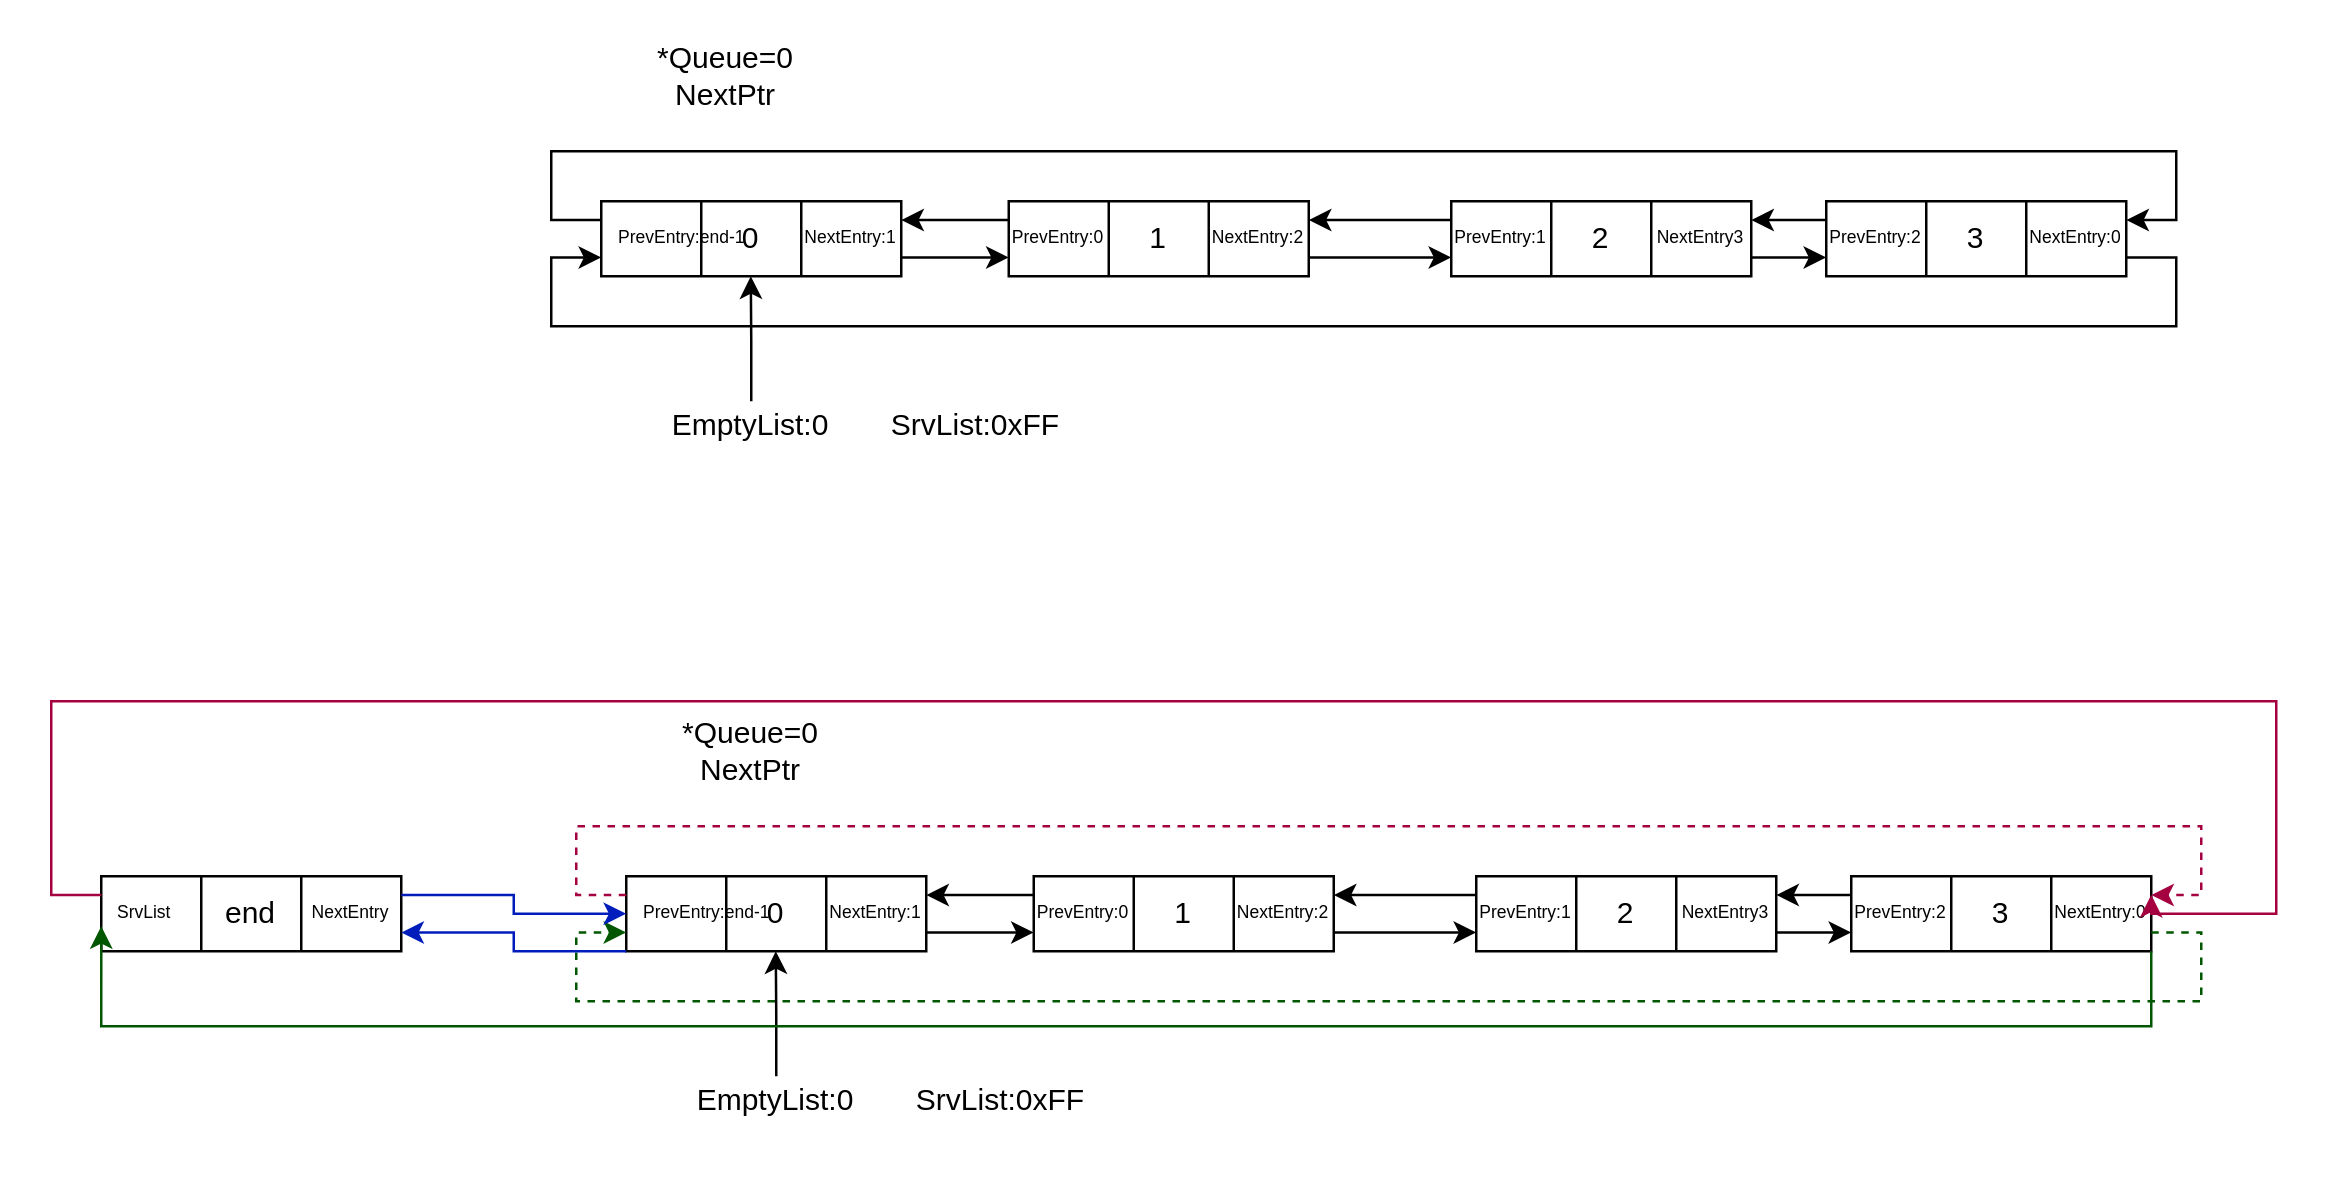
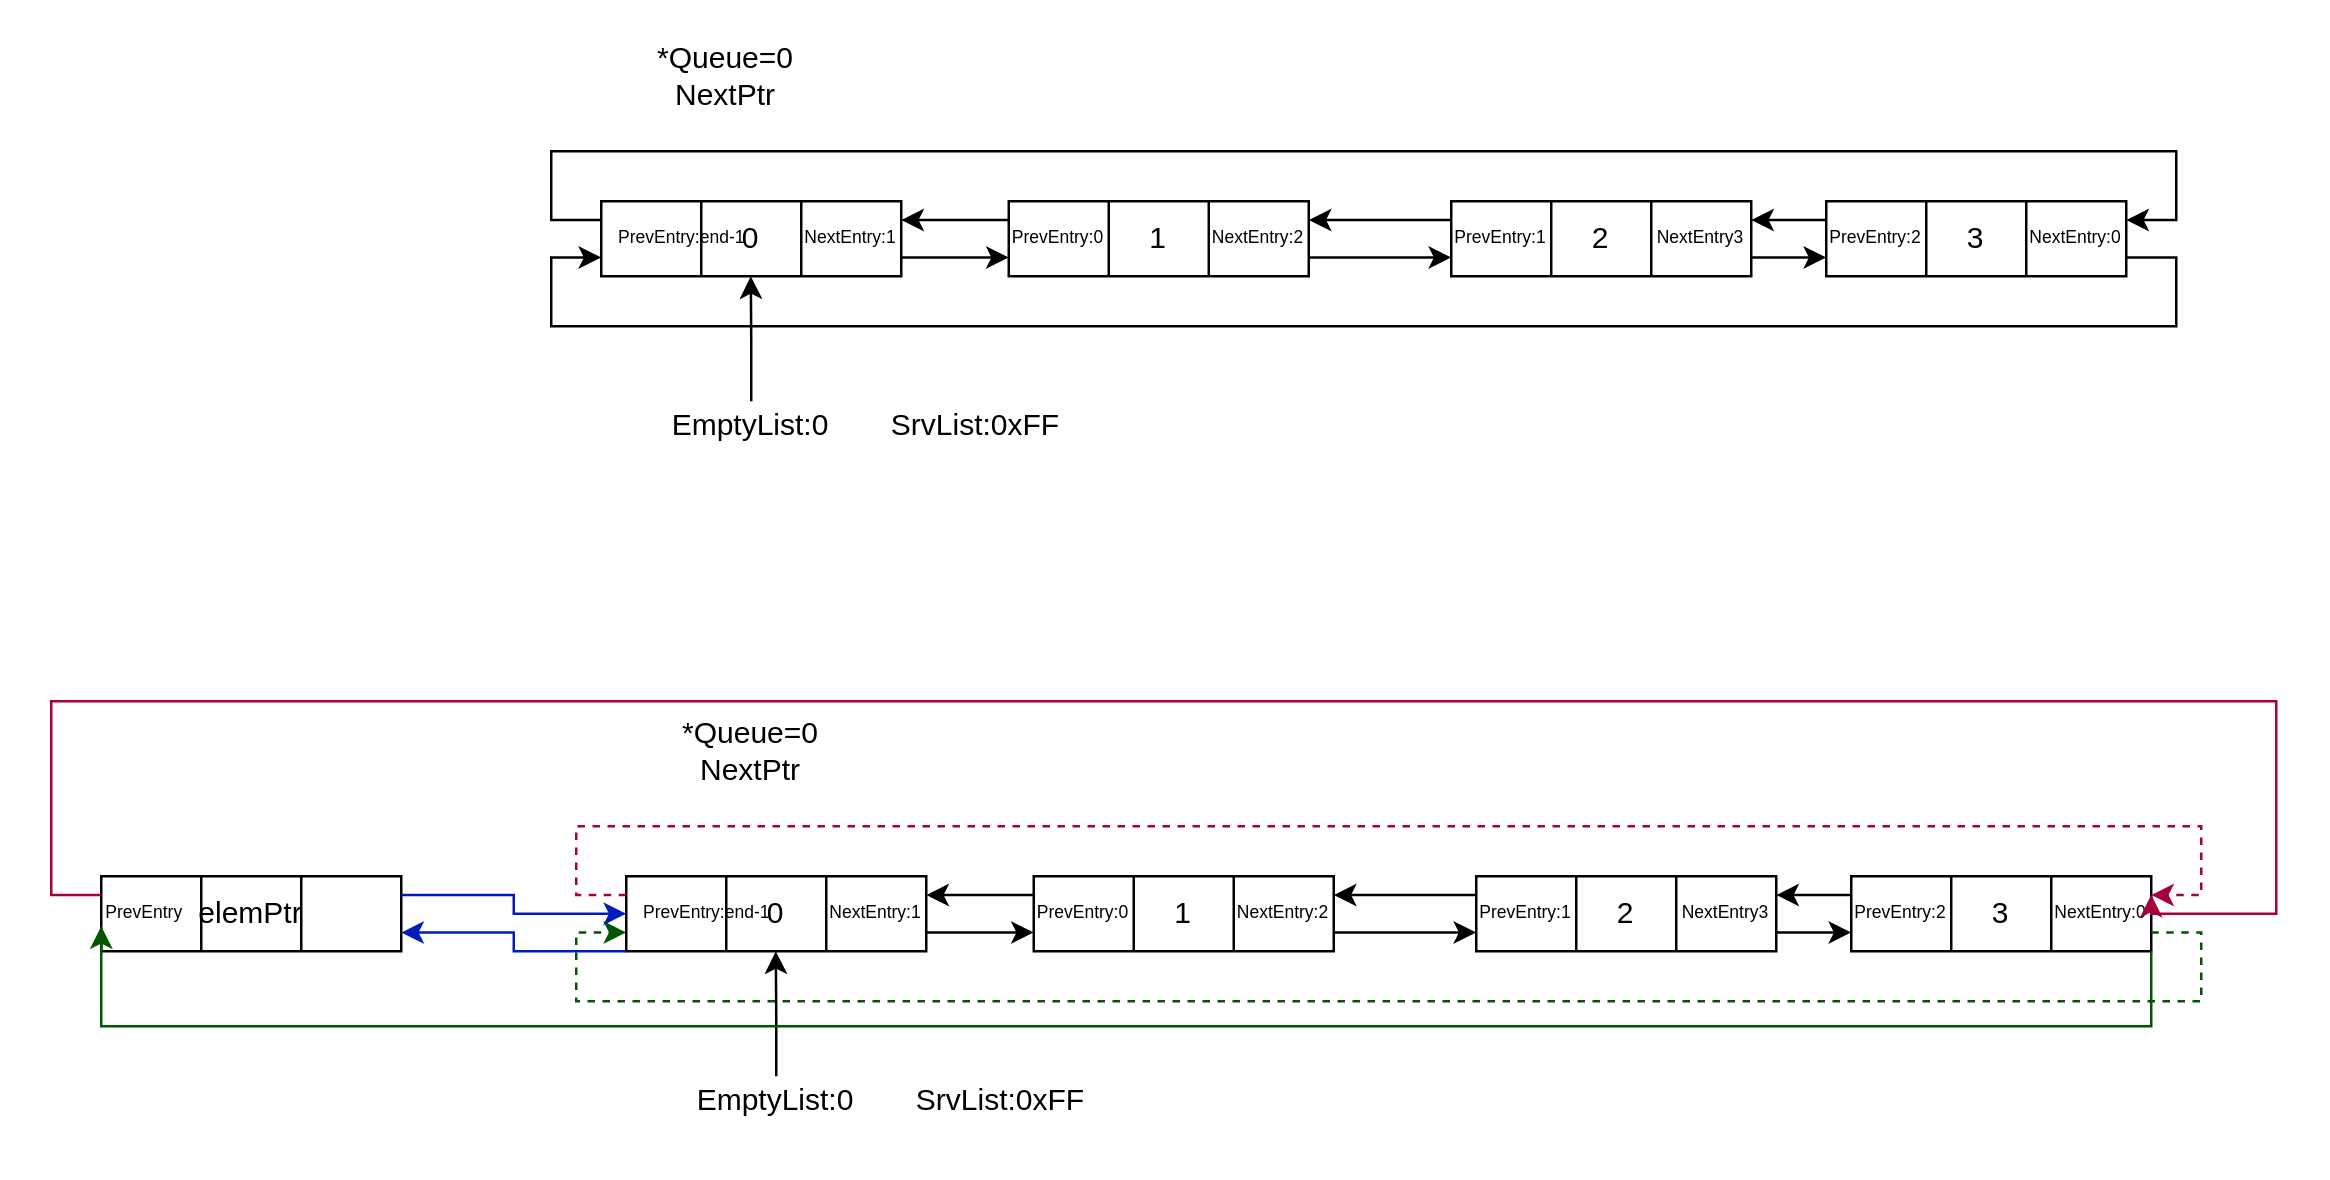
(145, 909) -> (145, 909)
(351, 909) -> none
(251, 914) -> (251, 914)
